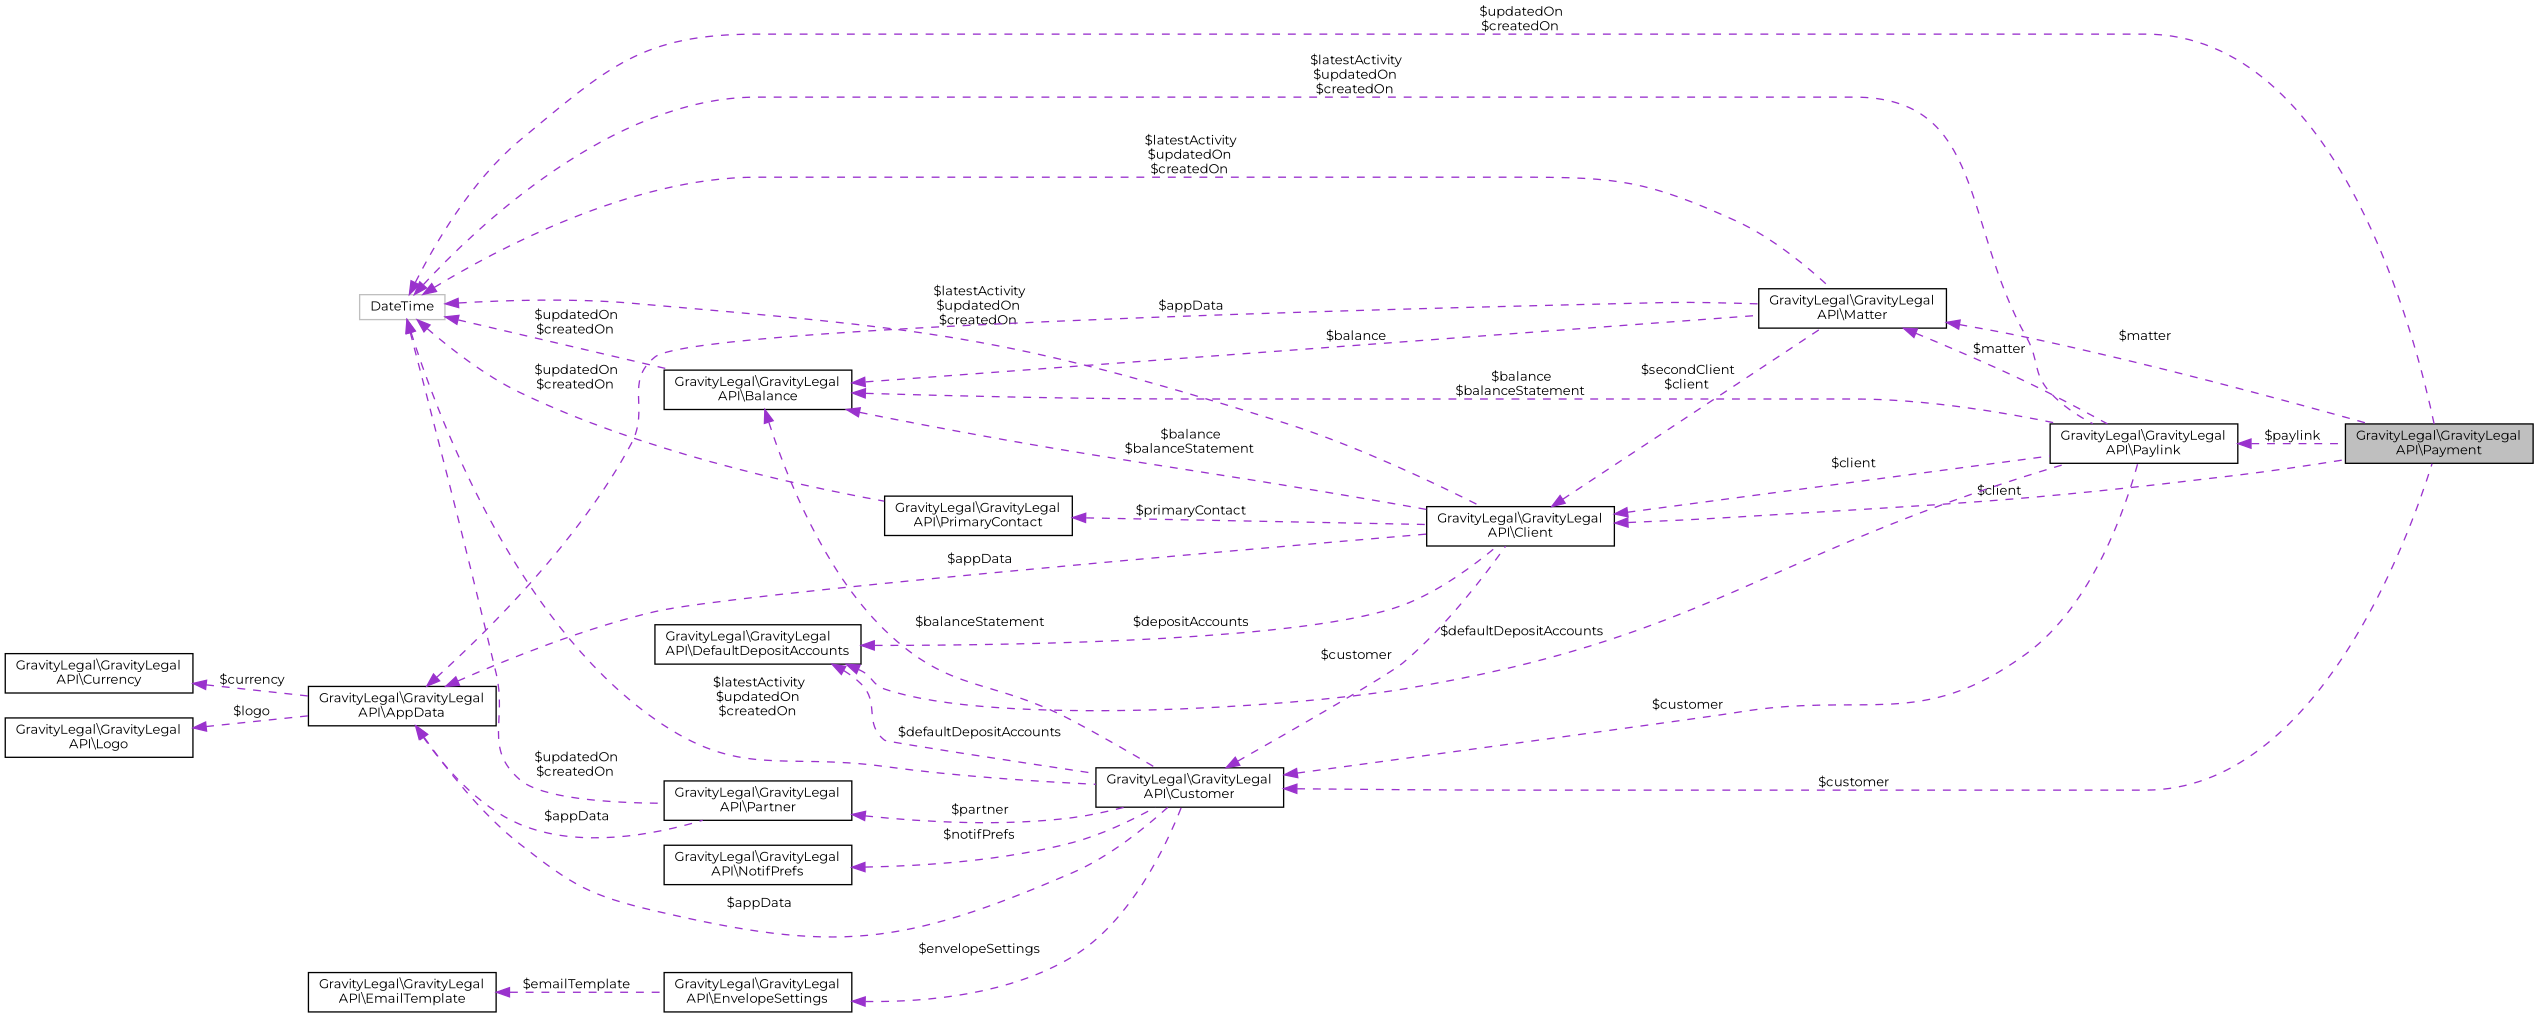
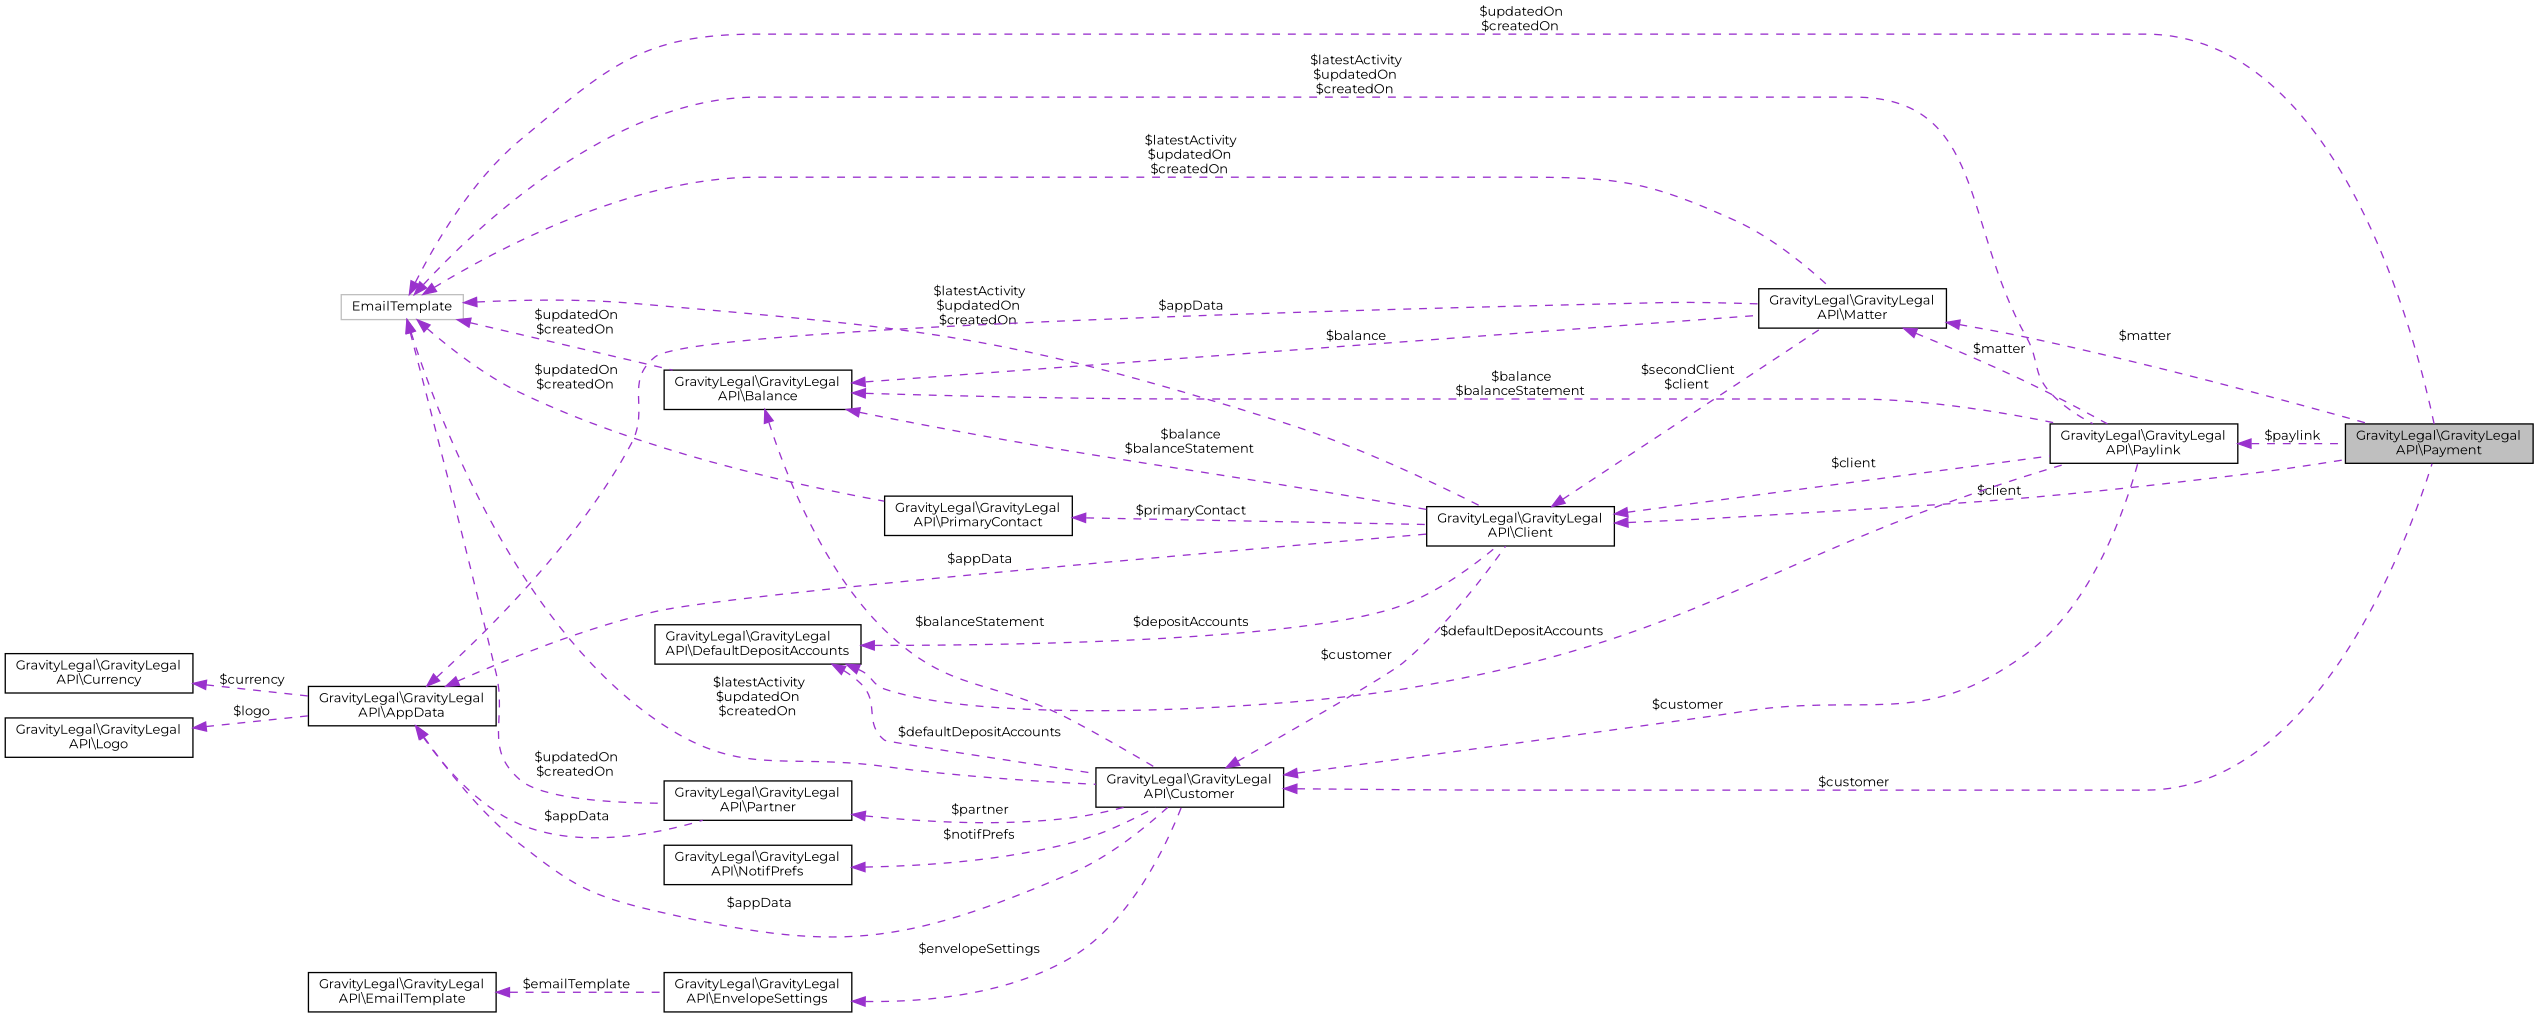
(402, 307) -> (402, 307)
